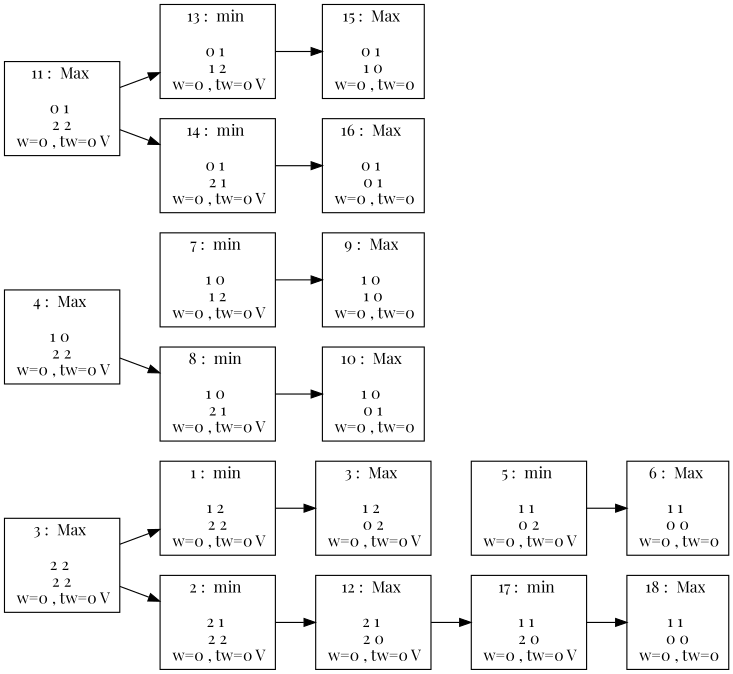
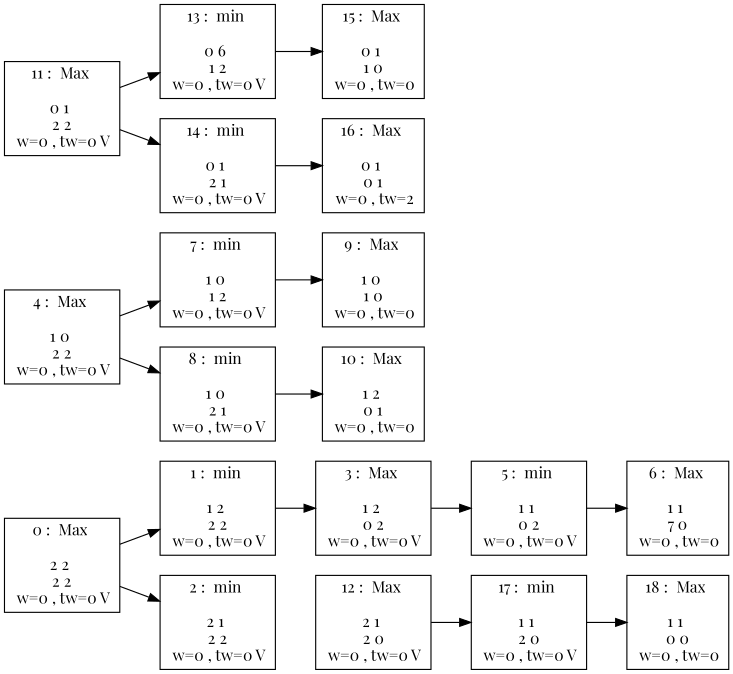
(218, 51) -> (218, 51)
(373, 166) -> (373, 166)
none -> (134, 310)
(373, 394) -> (373, 394)
none -> (445, 508)
(678, 508) -> (678, 508)
(62, 565) -> (62, 565)
(290, 622) -> none
